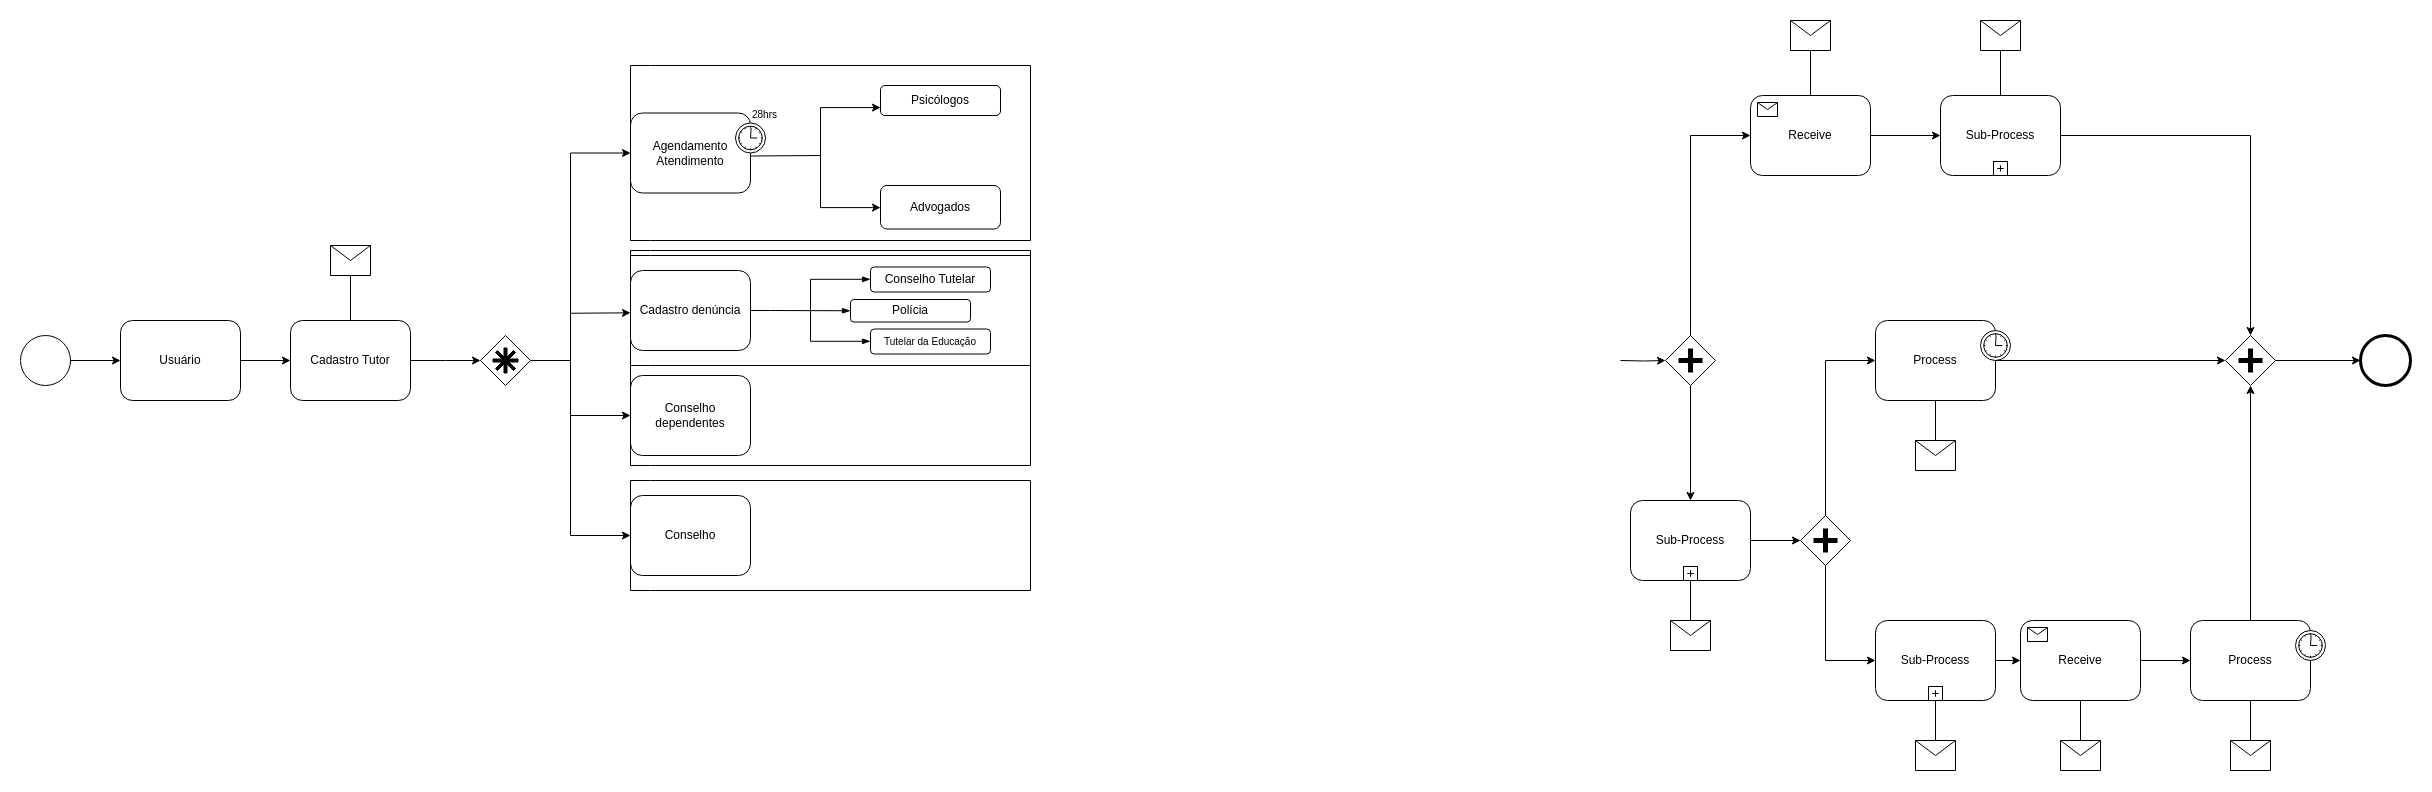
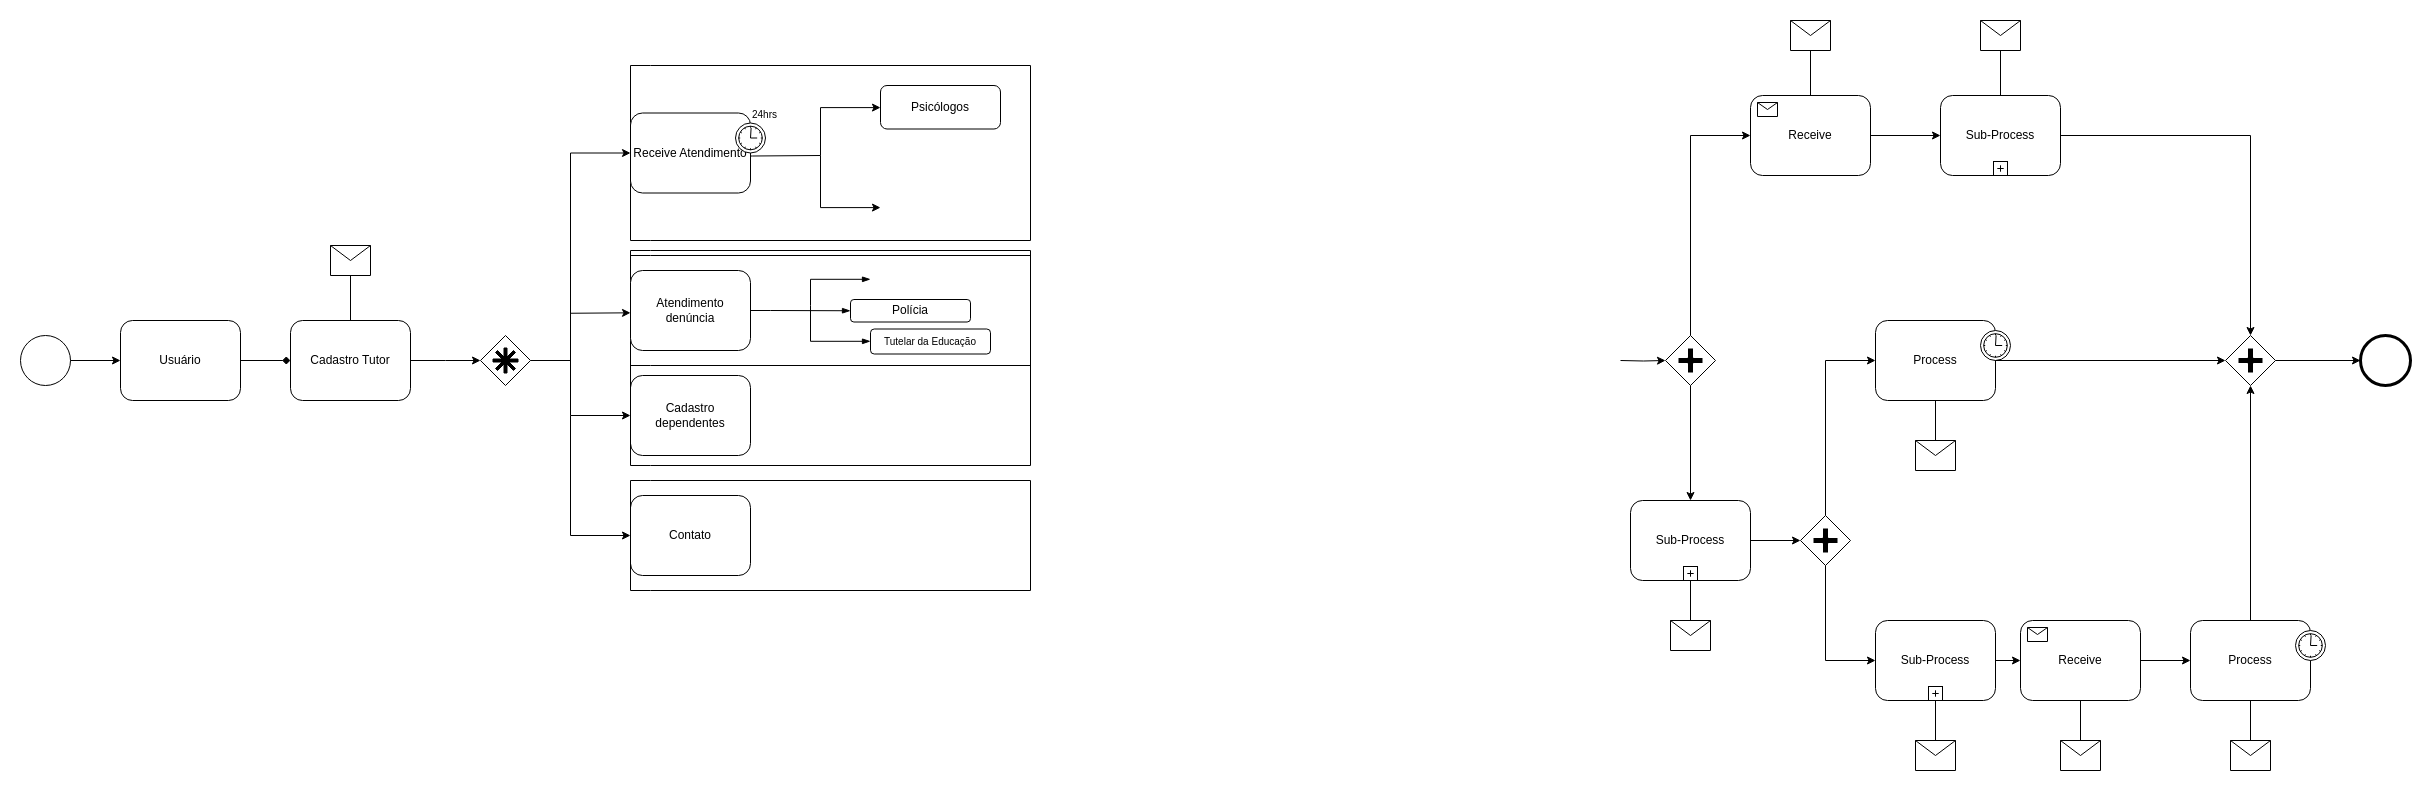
(941, 101) -> (941, 107)
(765, 115) -> (765, 115)
(691, 154) -> (691, 154)
(941, 207) -> none
(931, 280) -> none
(691, 311) -> (691, 311)
(282, 361) -> (282, 361)
(691, 416) -> (691, 416)
(691, 536) -> (691, 536)
